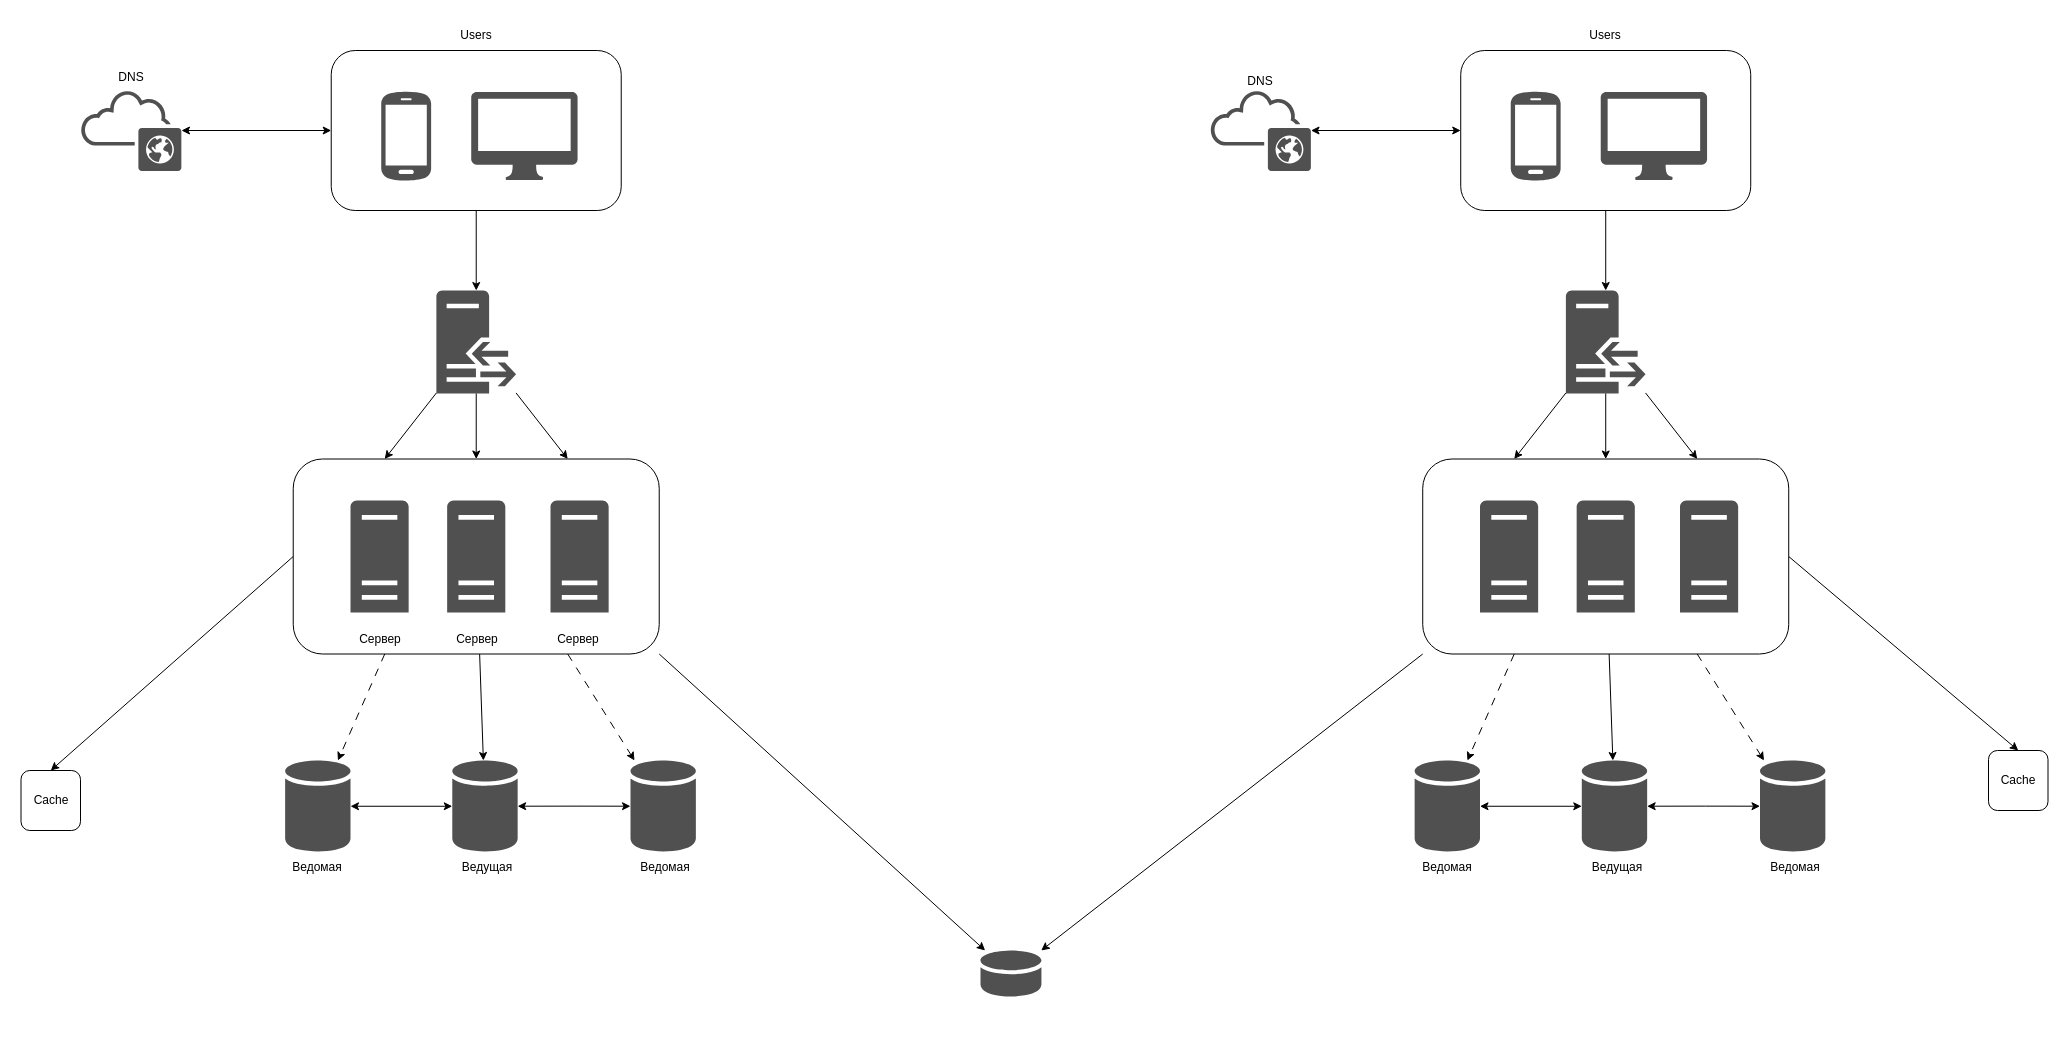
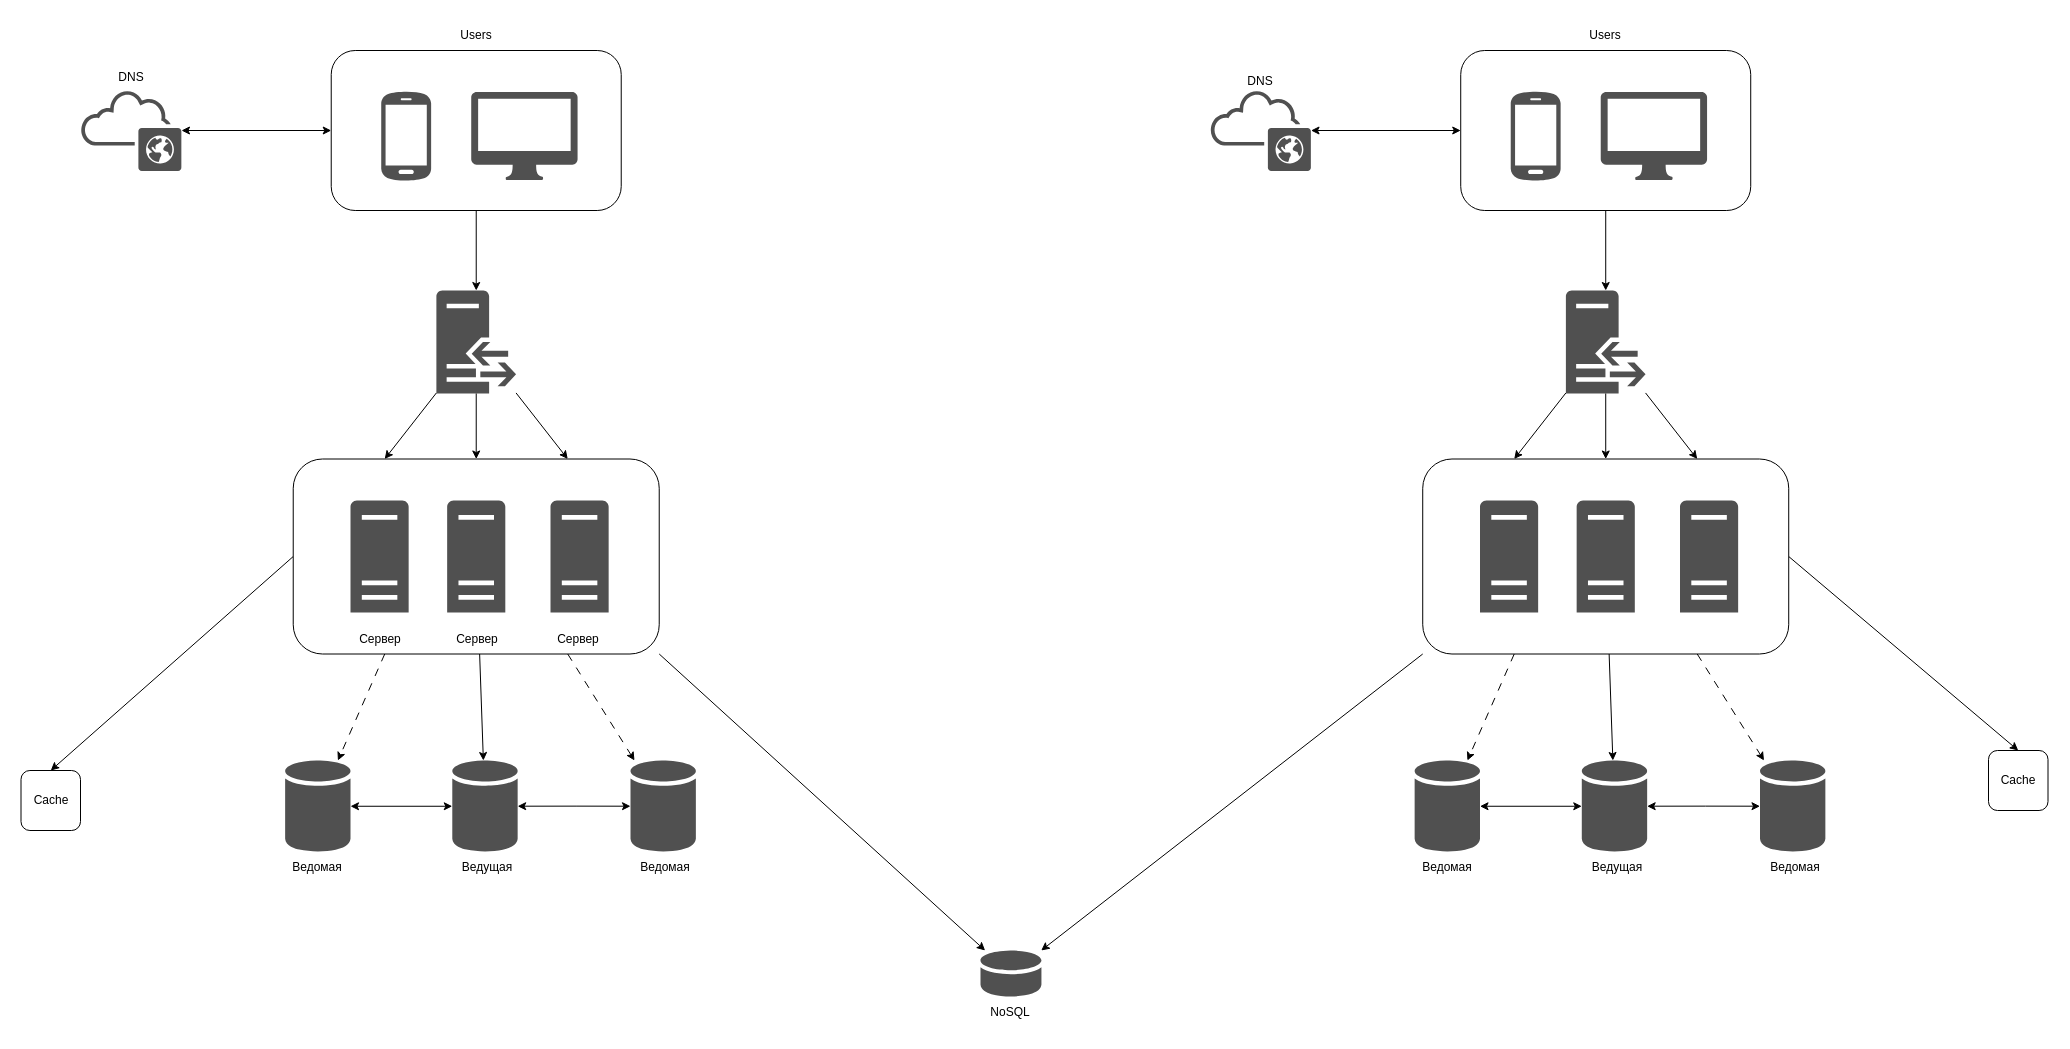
none -> (1011, 1013)
